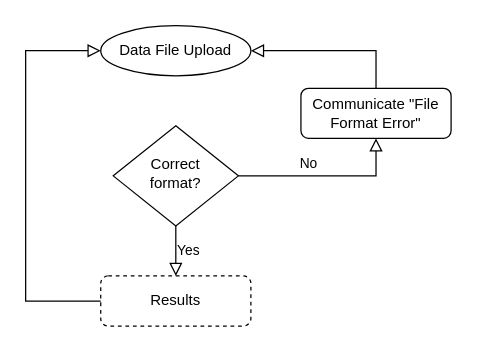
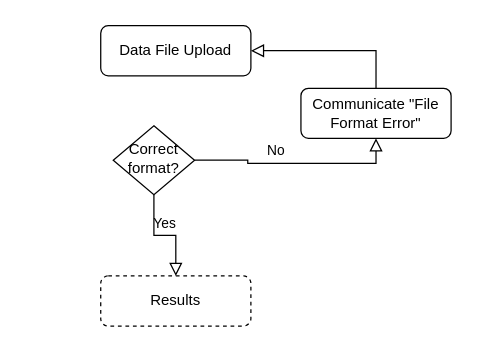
(176, 51) -> (176, 51)
(176, 176) -> (154, 160)
(26, 183) -> none
